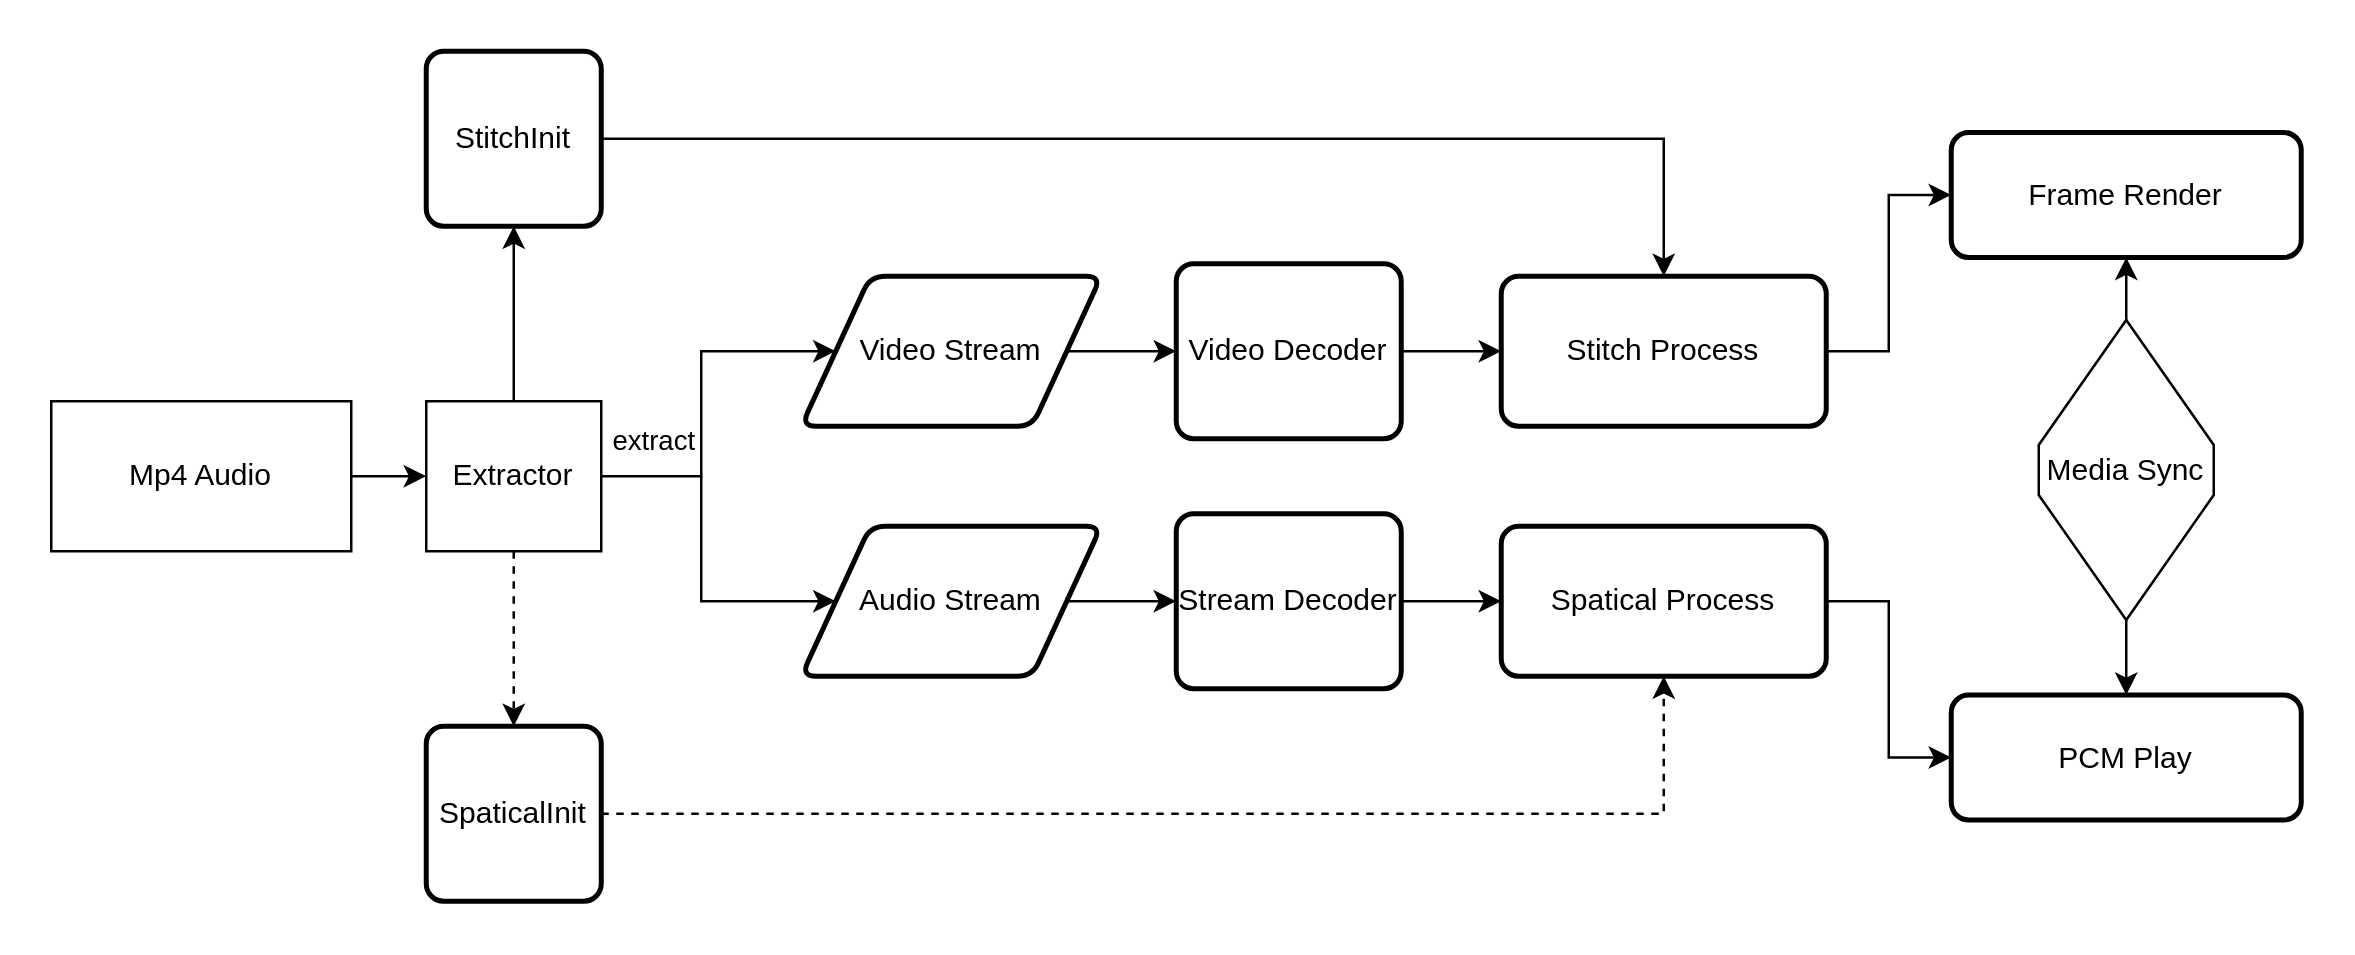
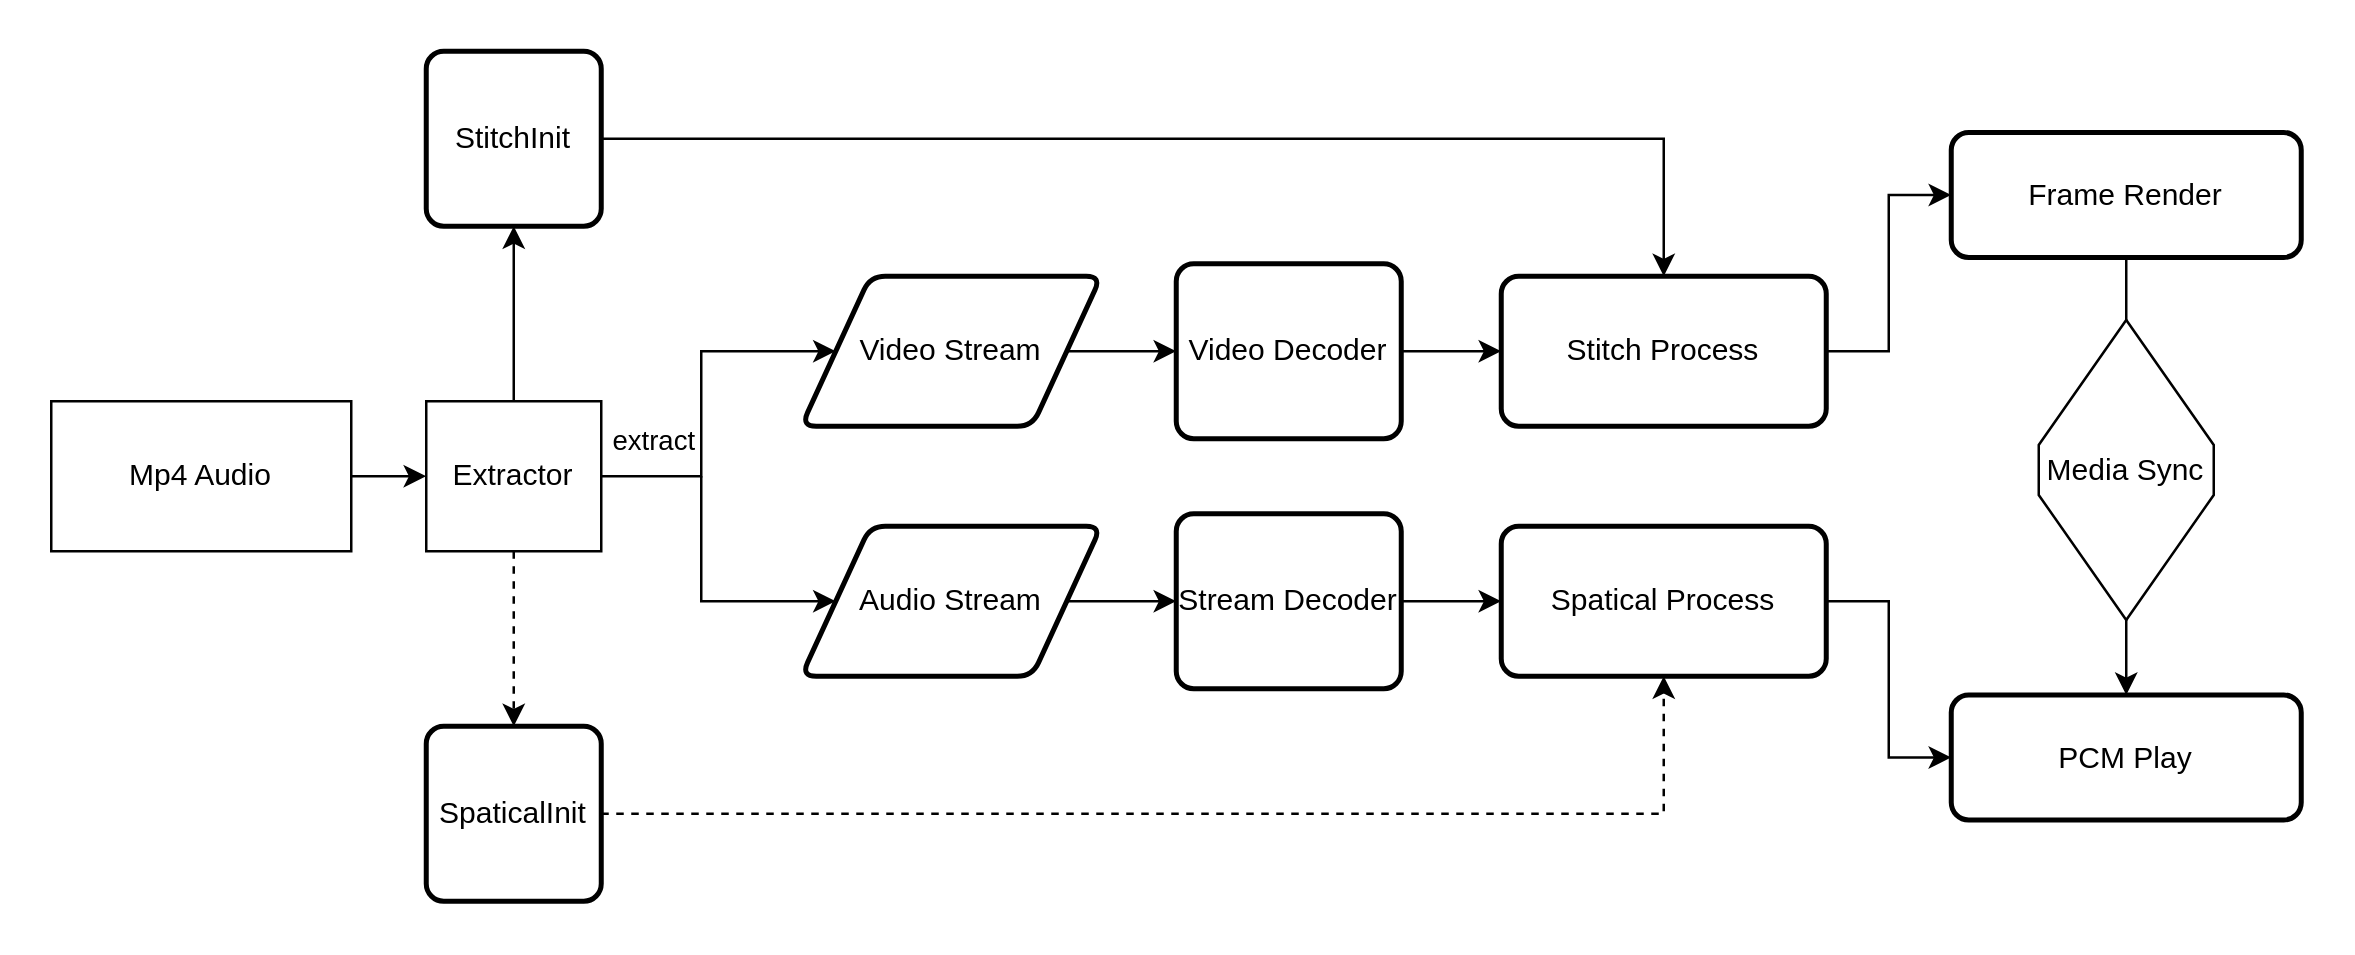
(2126, 275) -> (2126, 269)
